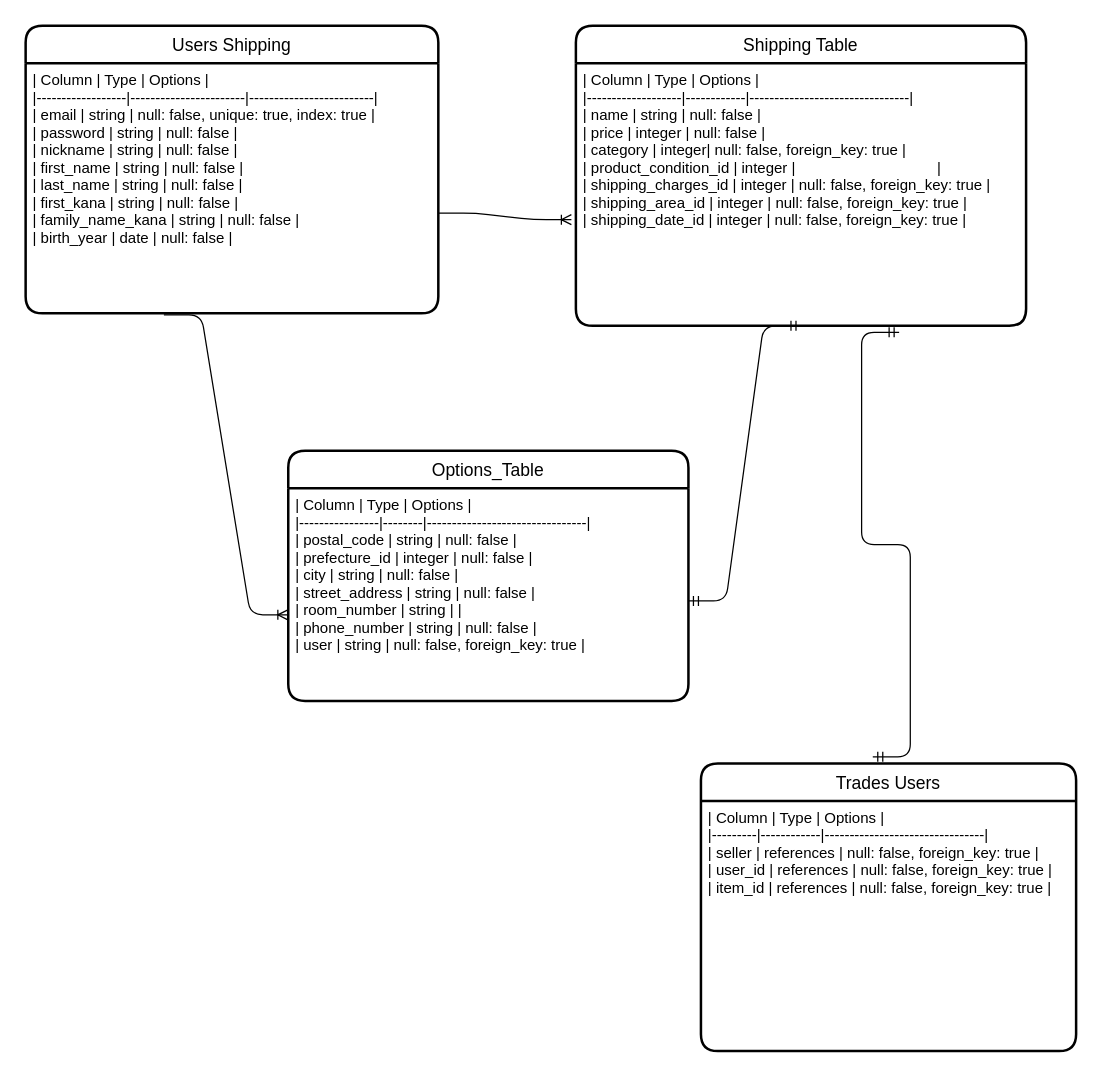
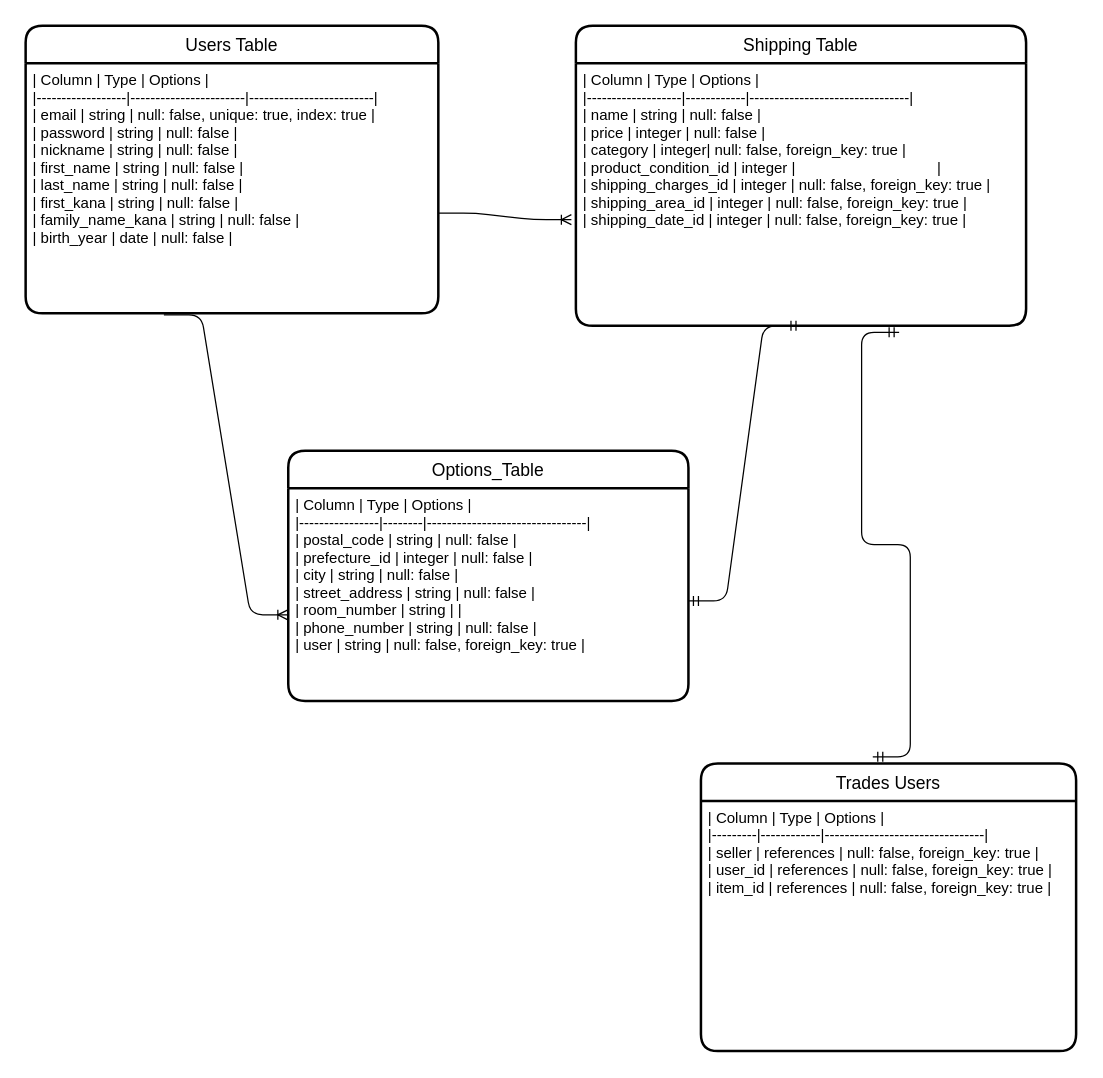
(231, 45) -> (231, 45)
